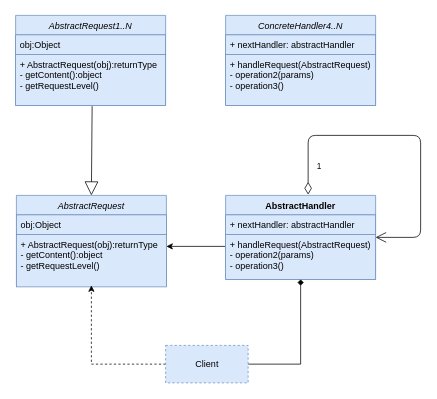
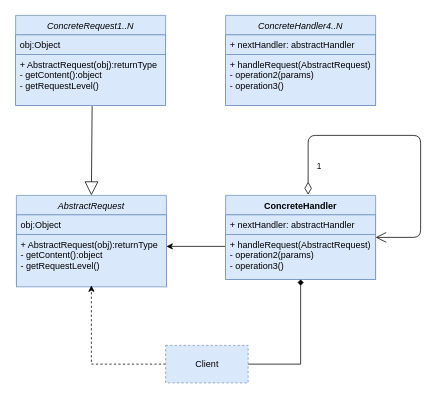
(90, 26) -> (90, 26)
(300, 206) -> (300, 206)
